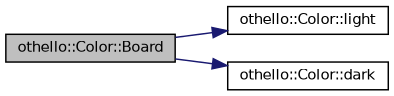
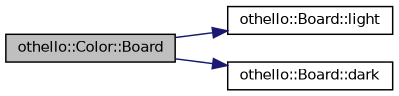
(308, 20) -> (310, 20)
(308, 76) -> (310, 76)
